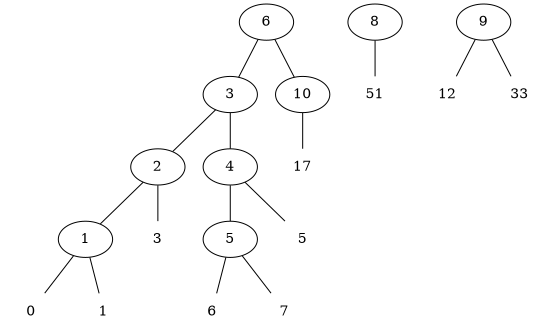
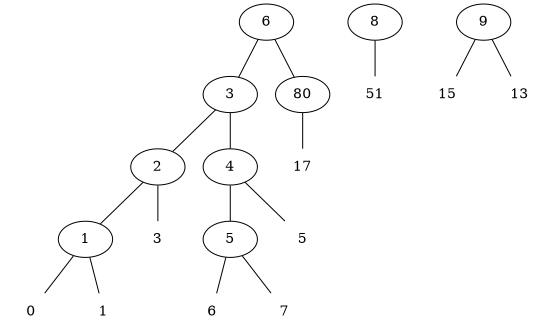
(303, 95) -> (303, 95)
(447, 95) -> (447, 95)
(520, 95) -> (520, 95)
